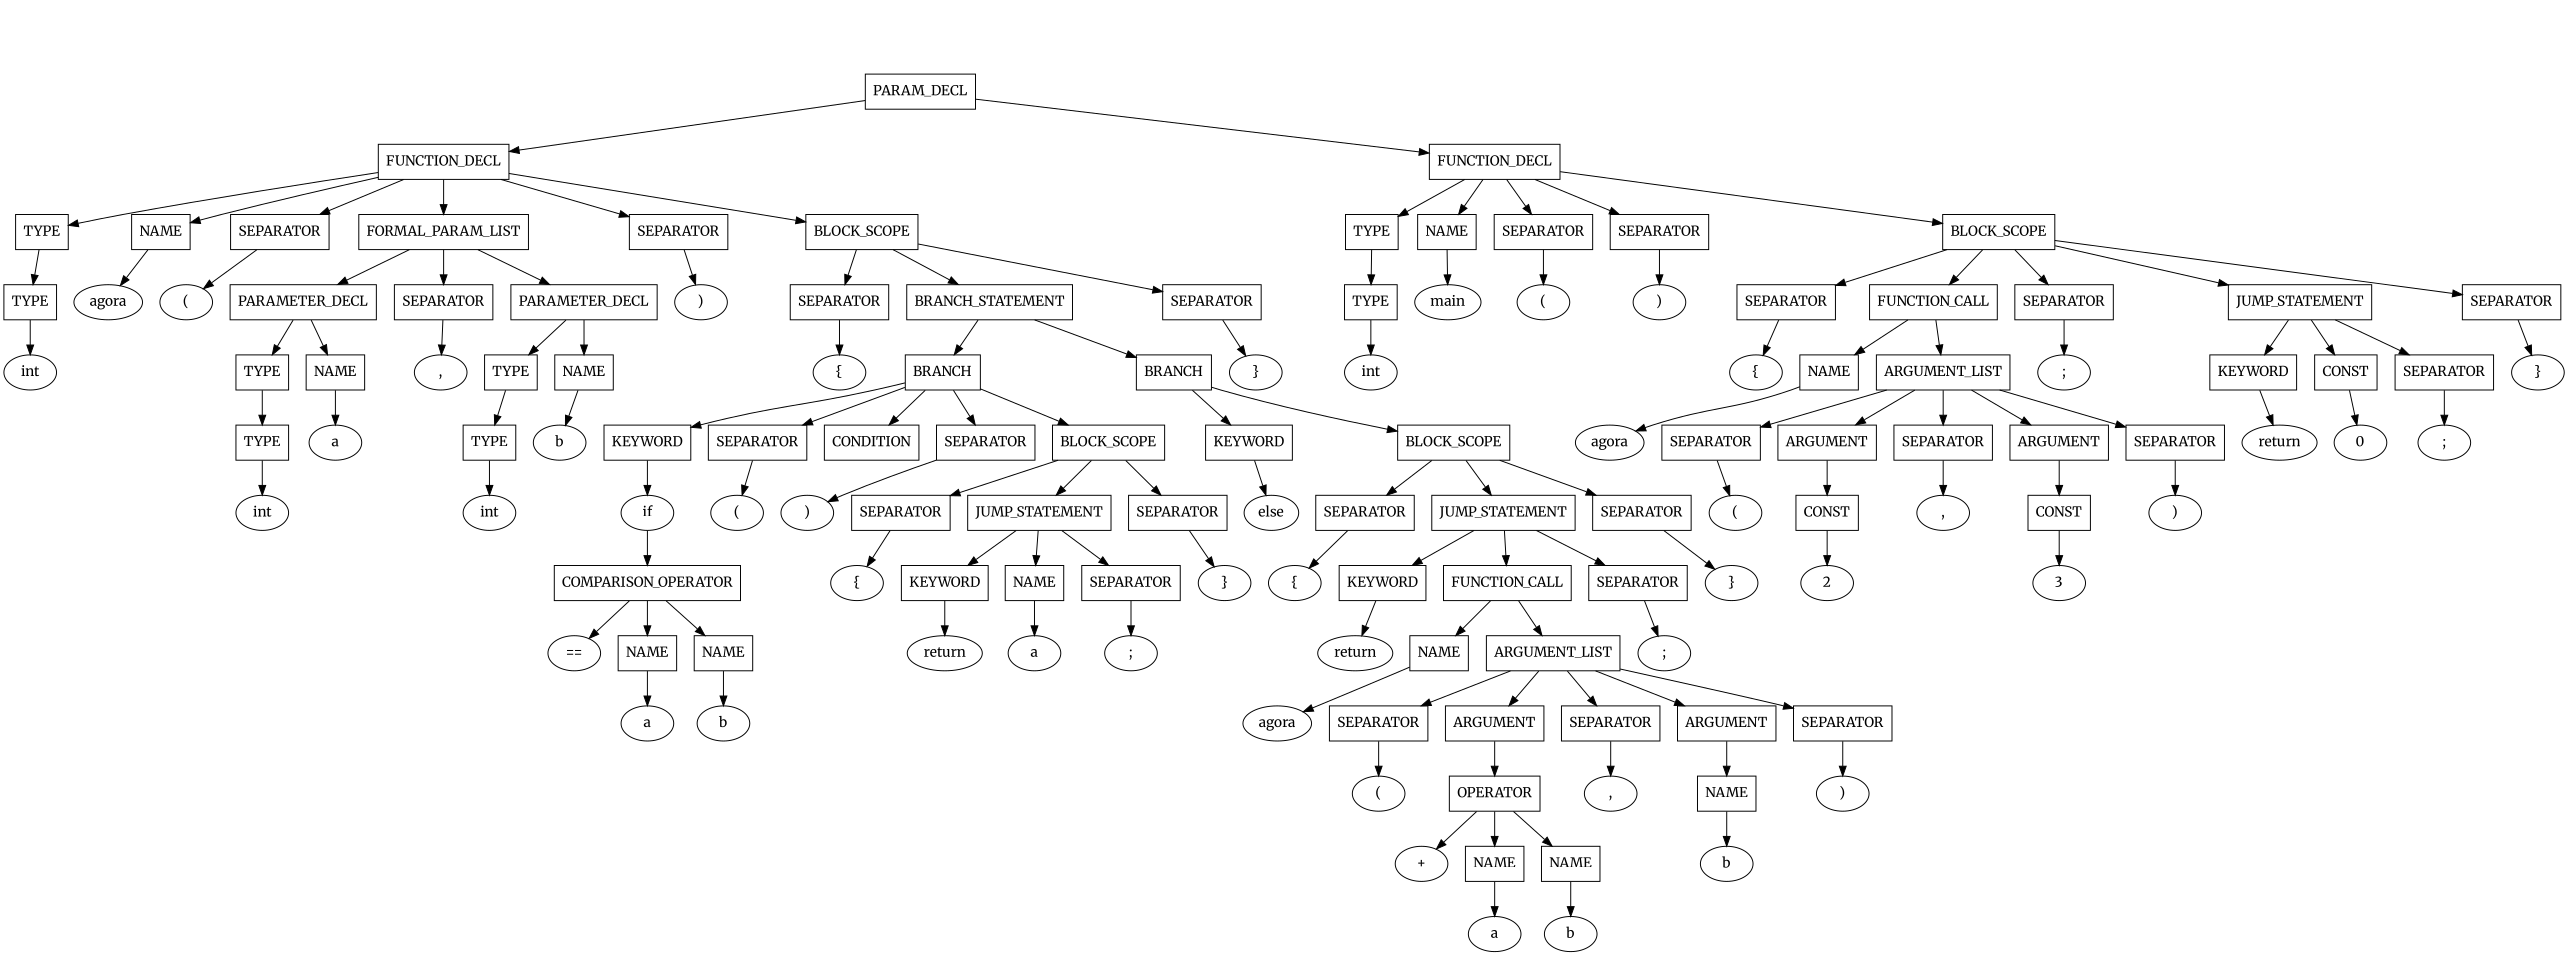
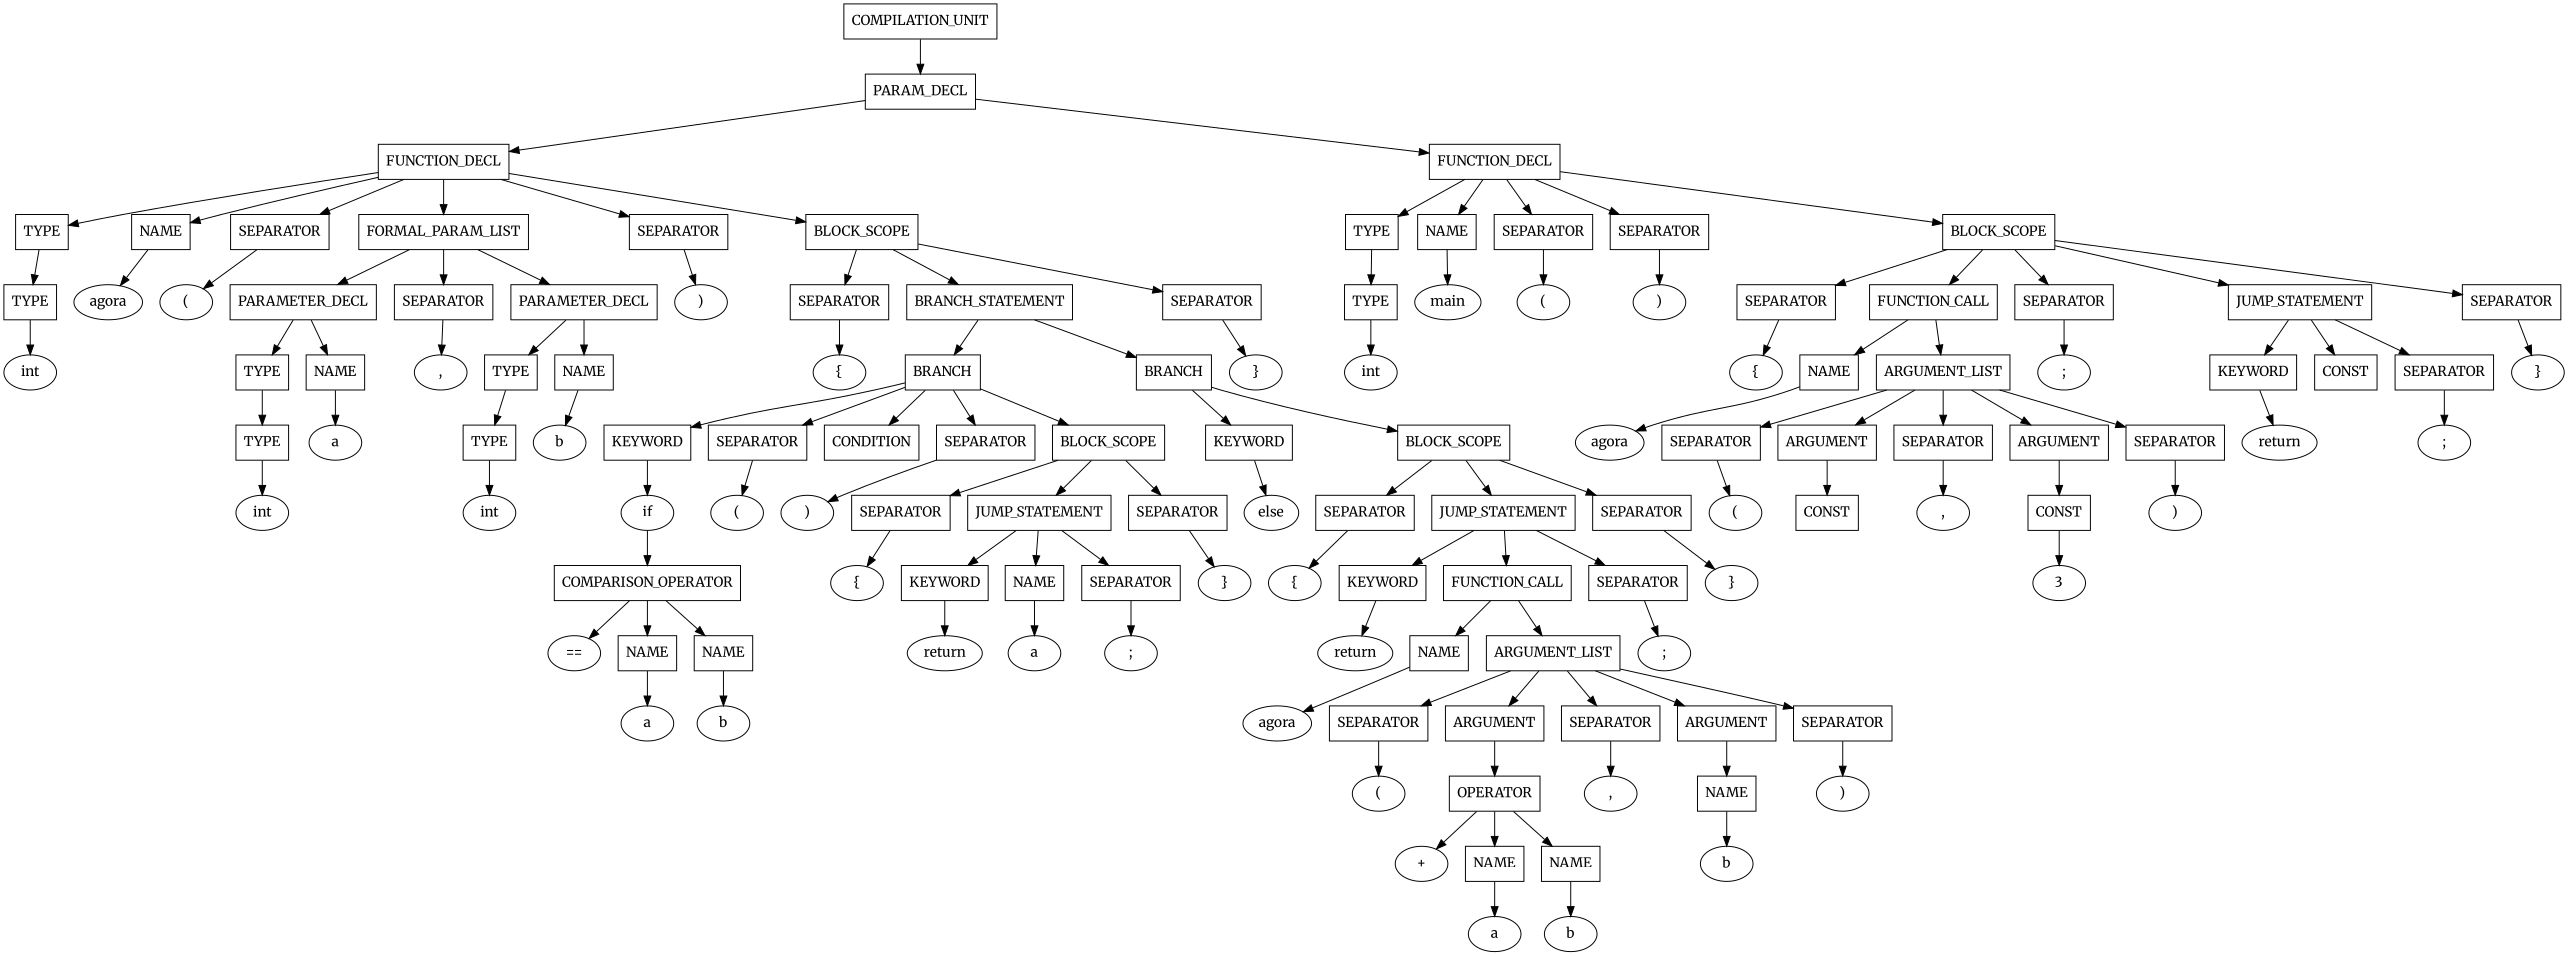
none -> (920, 21)
(2360, 443) -> none
(1827, 583) -> none
